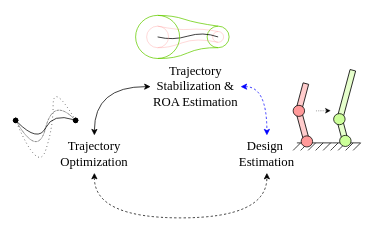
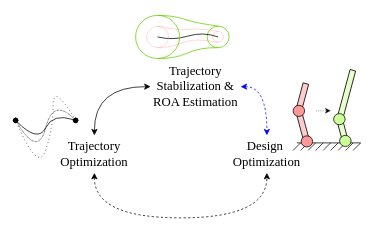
(267, 154) -> (267, 154)
